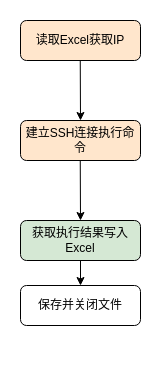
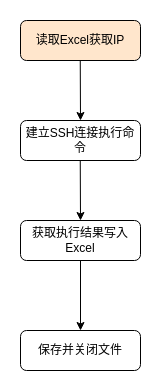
(81, 141) -> (81, 141)
(81, 241) -> (81, 241)
(81, 306) -> (81, 351)
